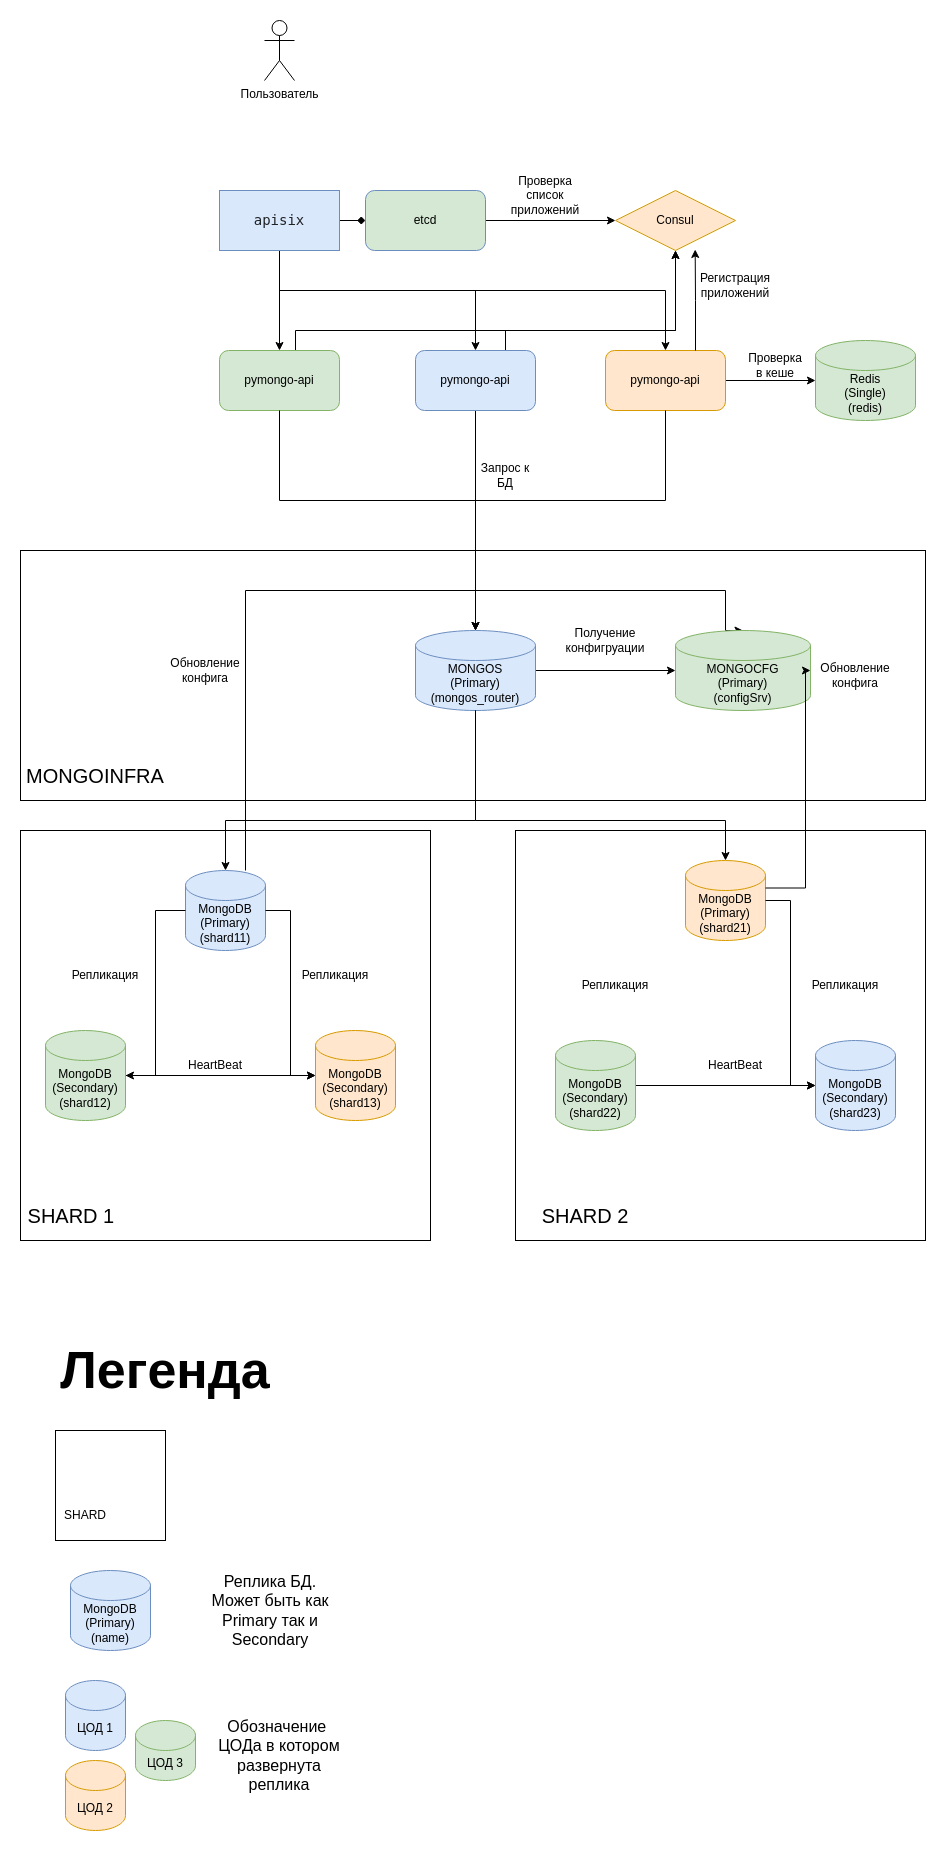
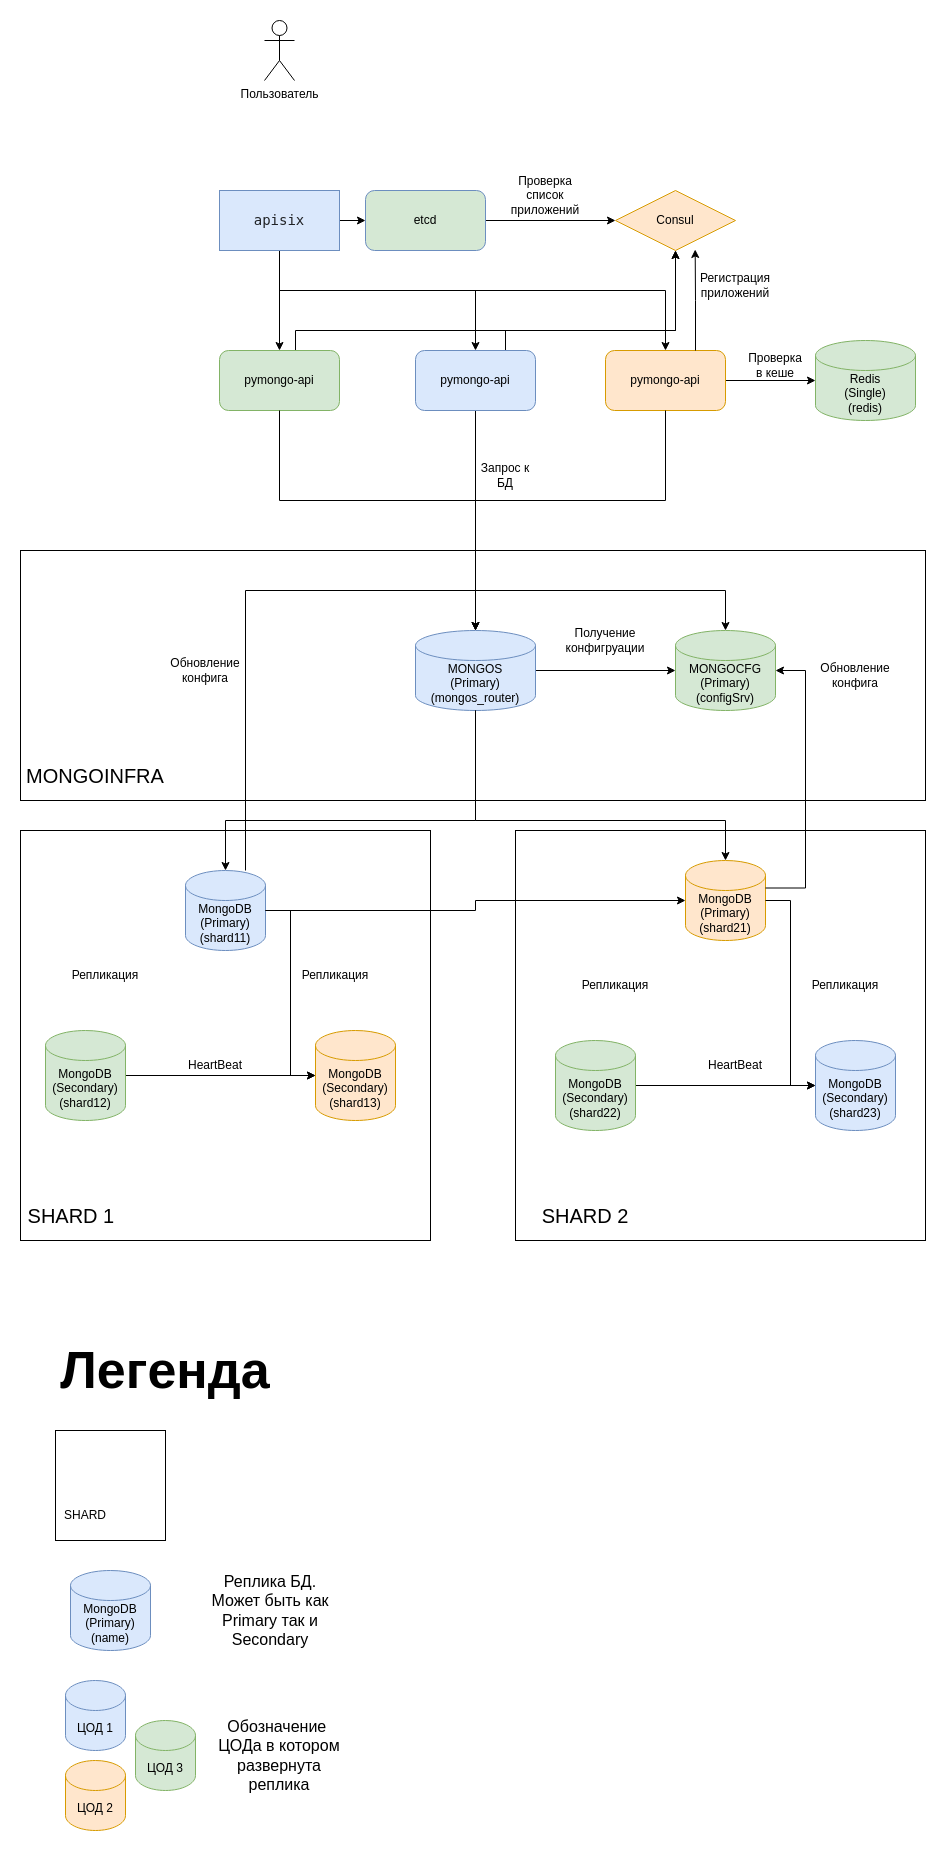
(357, 221) -> (357, 221)
(743, 671) -> (726, 671)
(156, 977) -> (480, 901)
(166, 1751) -> (166, 1756)
